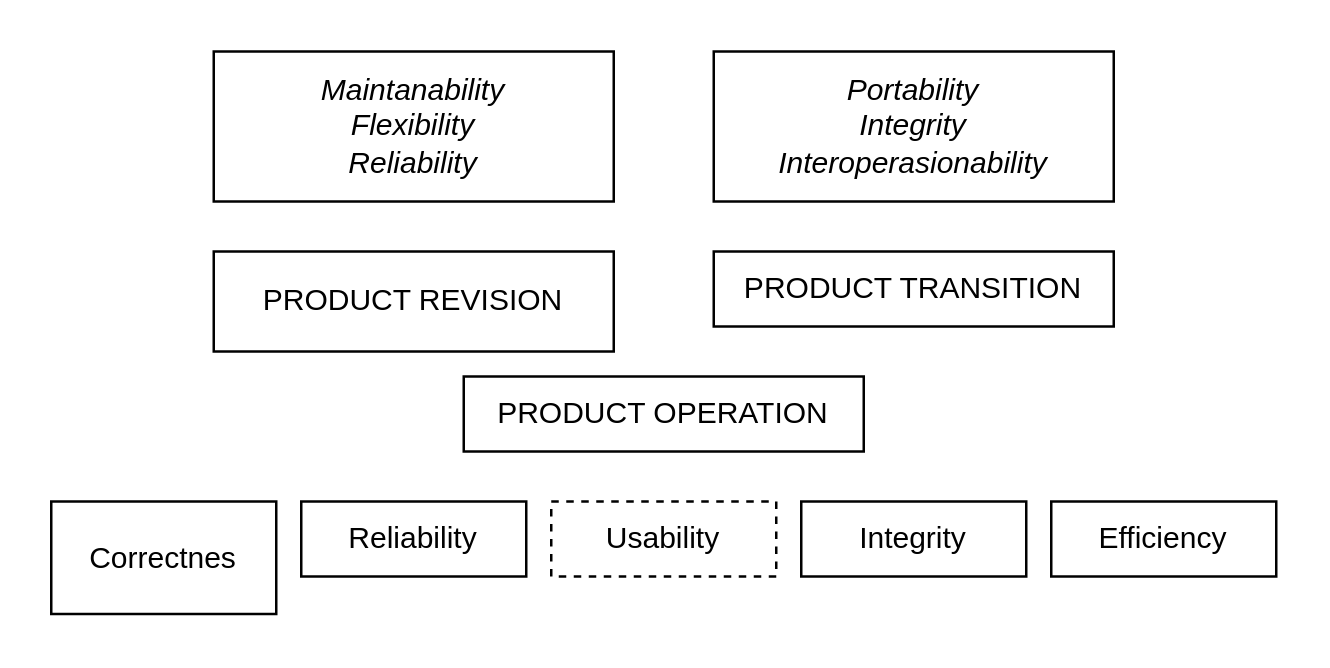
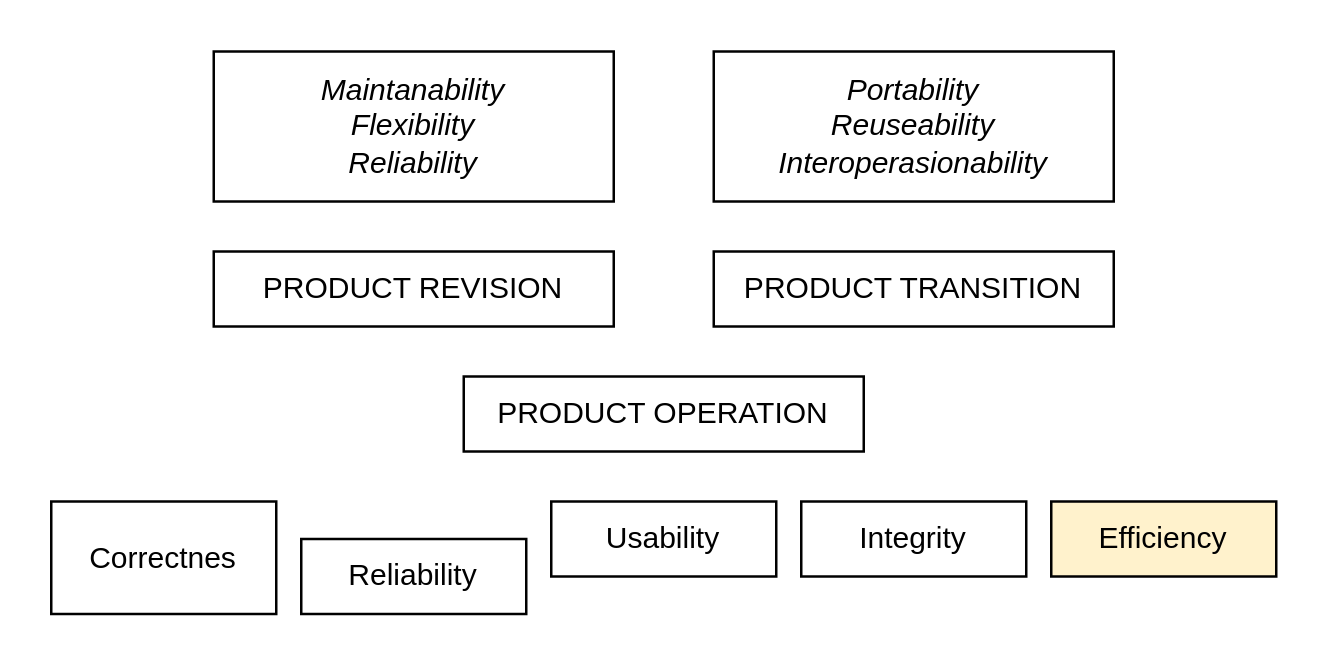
(914, 126) -> (914, 126)
(414, 301) -> (414, 289)
(414, 539) -> (414, 576)
(664, 539) -> (664, 539)
(1164, 539) -> (1164, 539)
